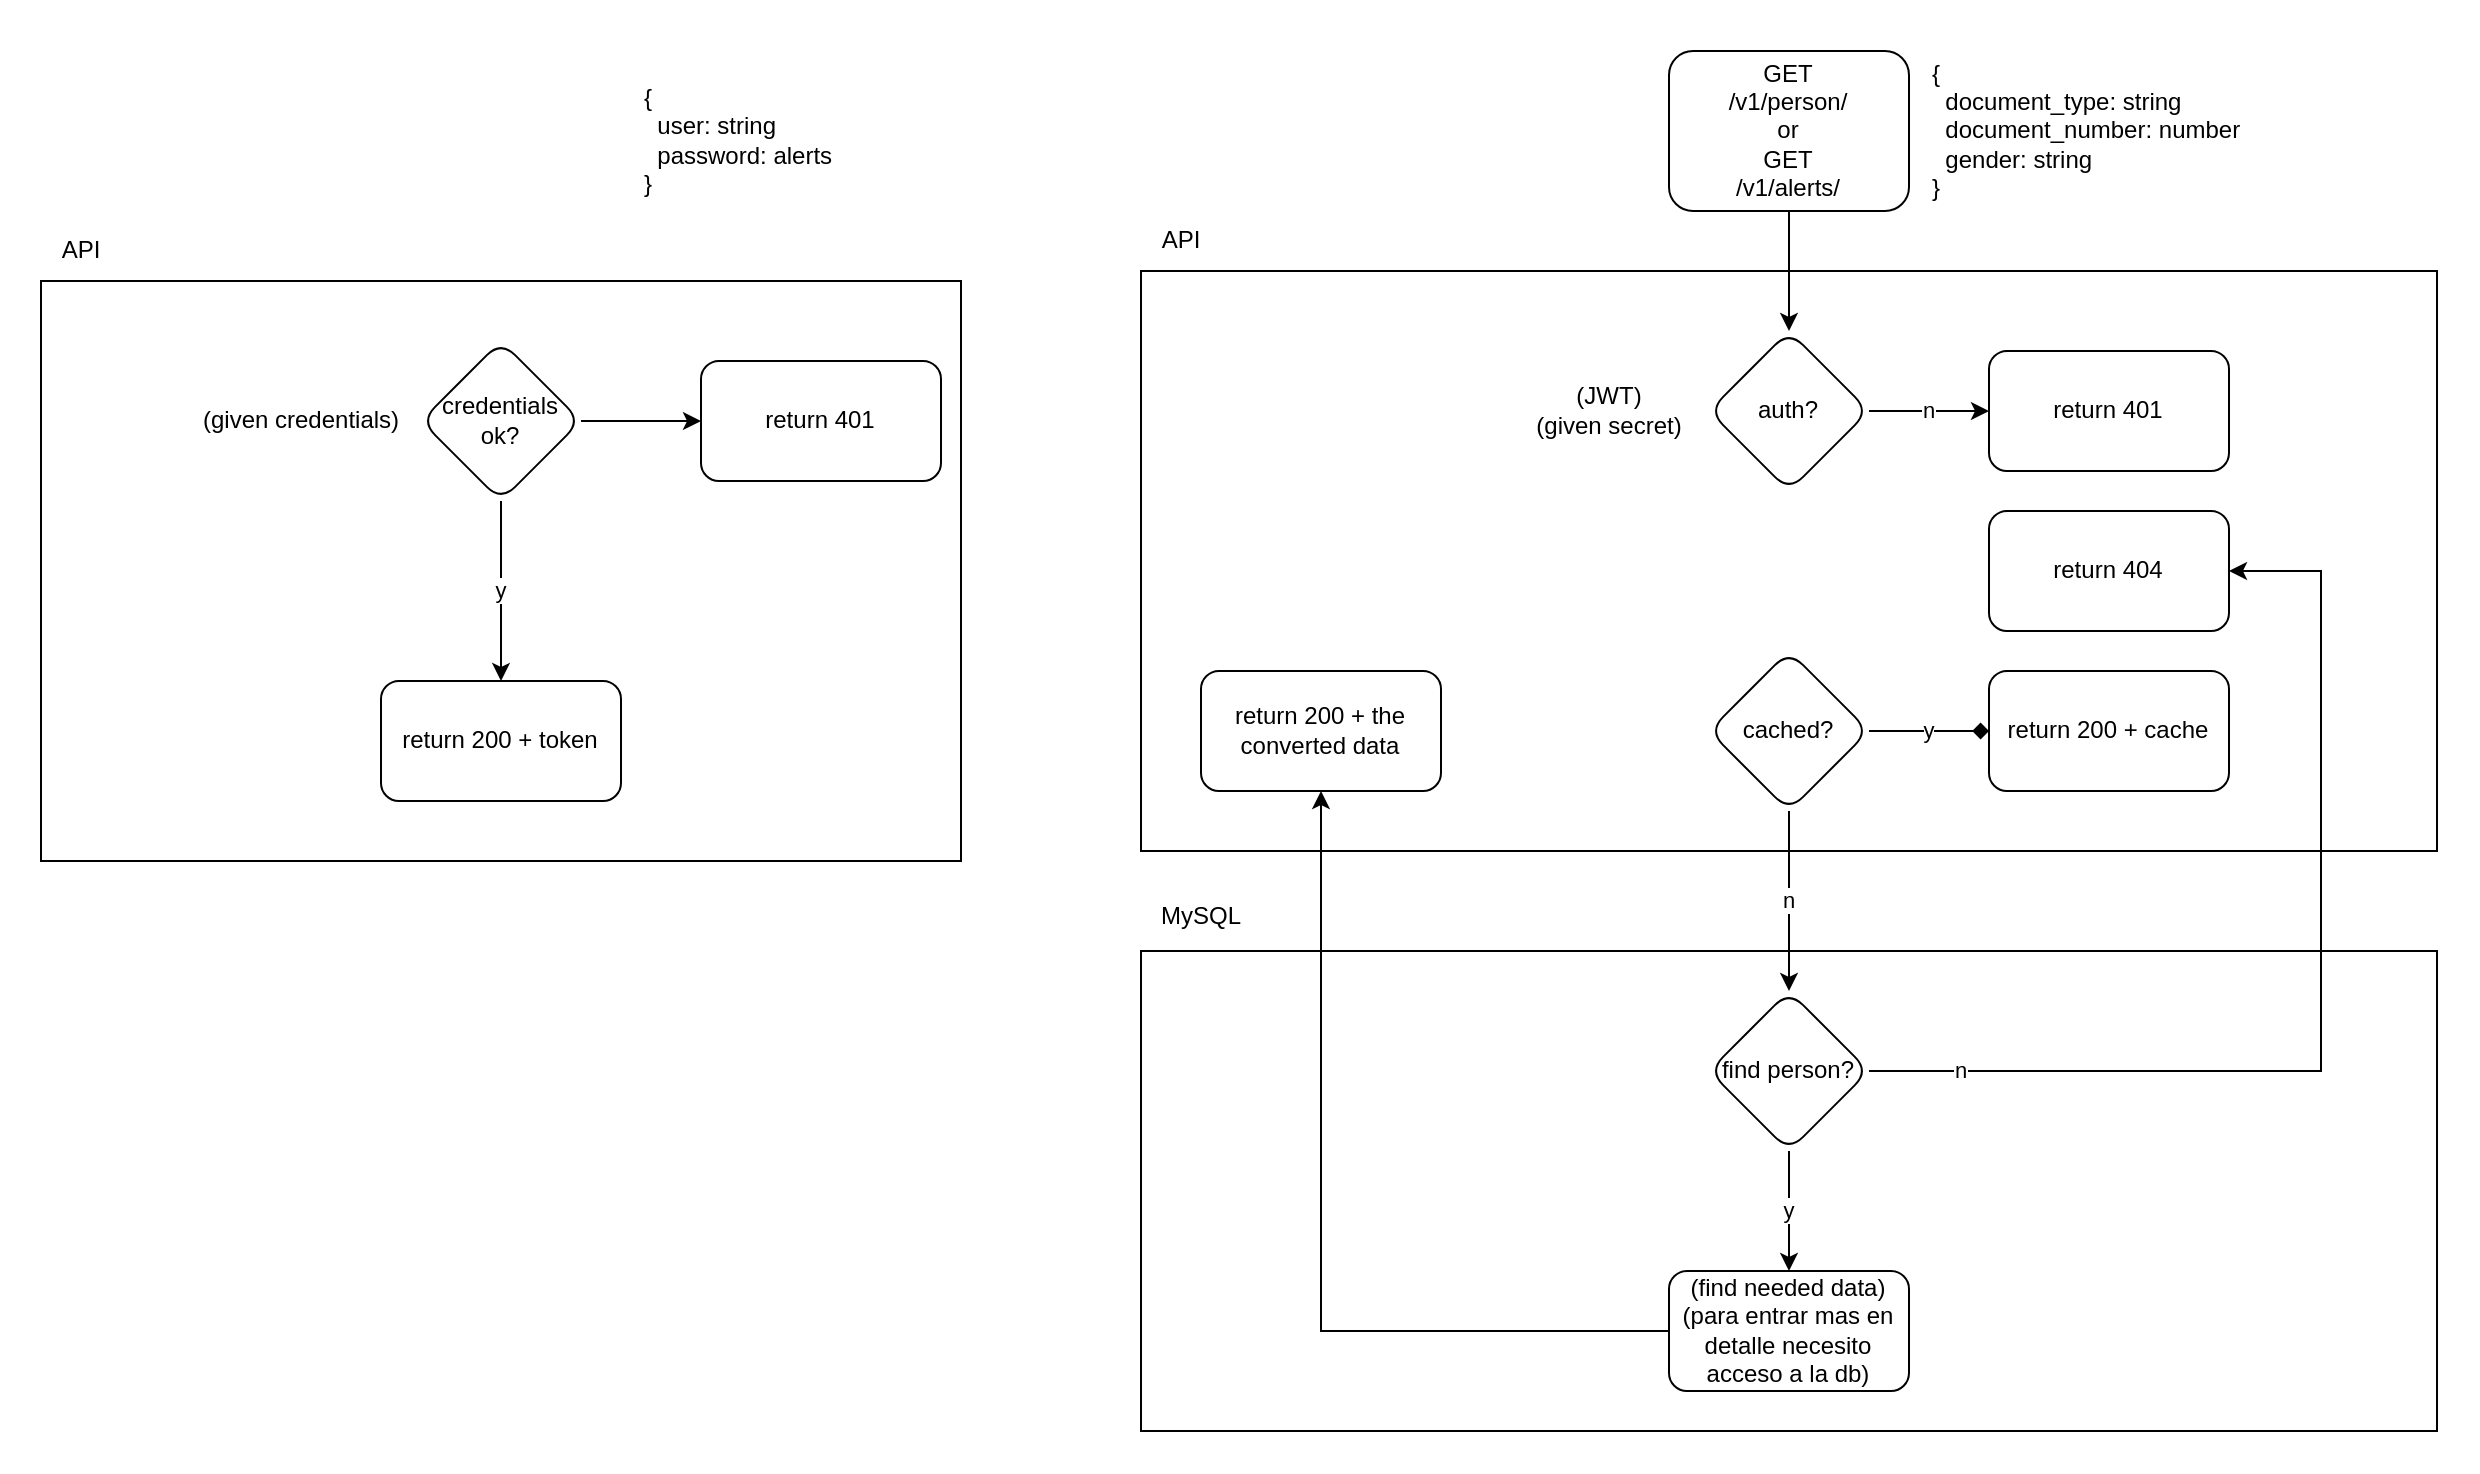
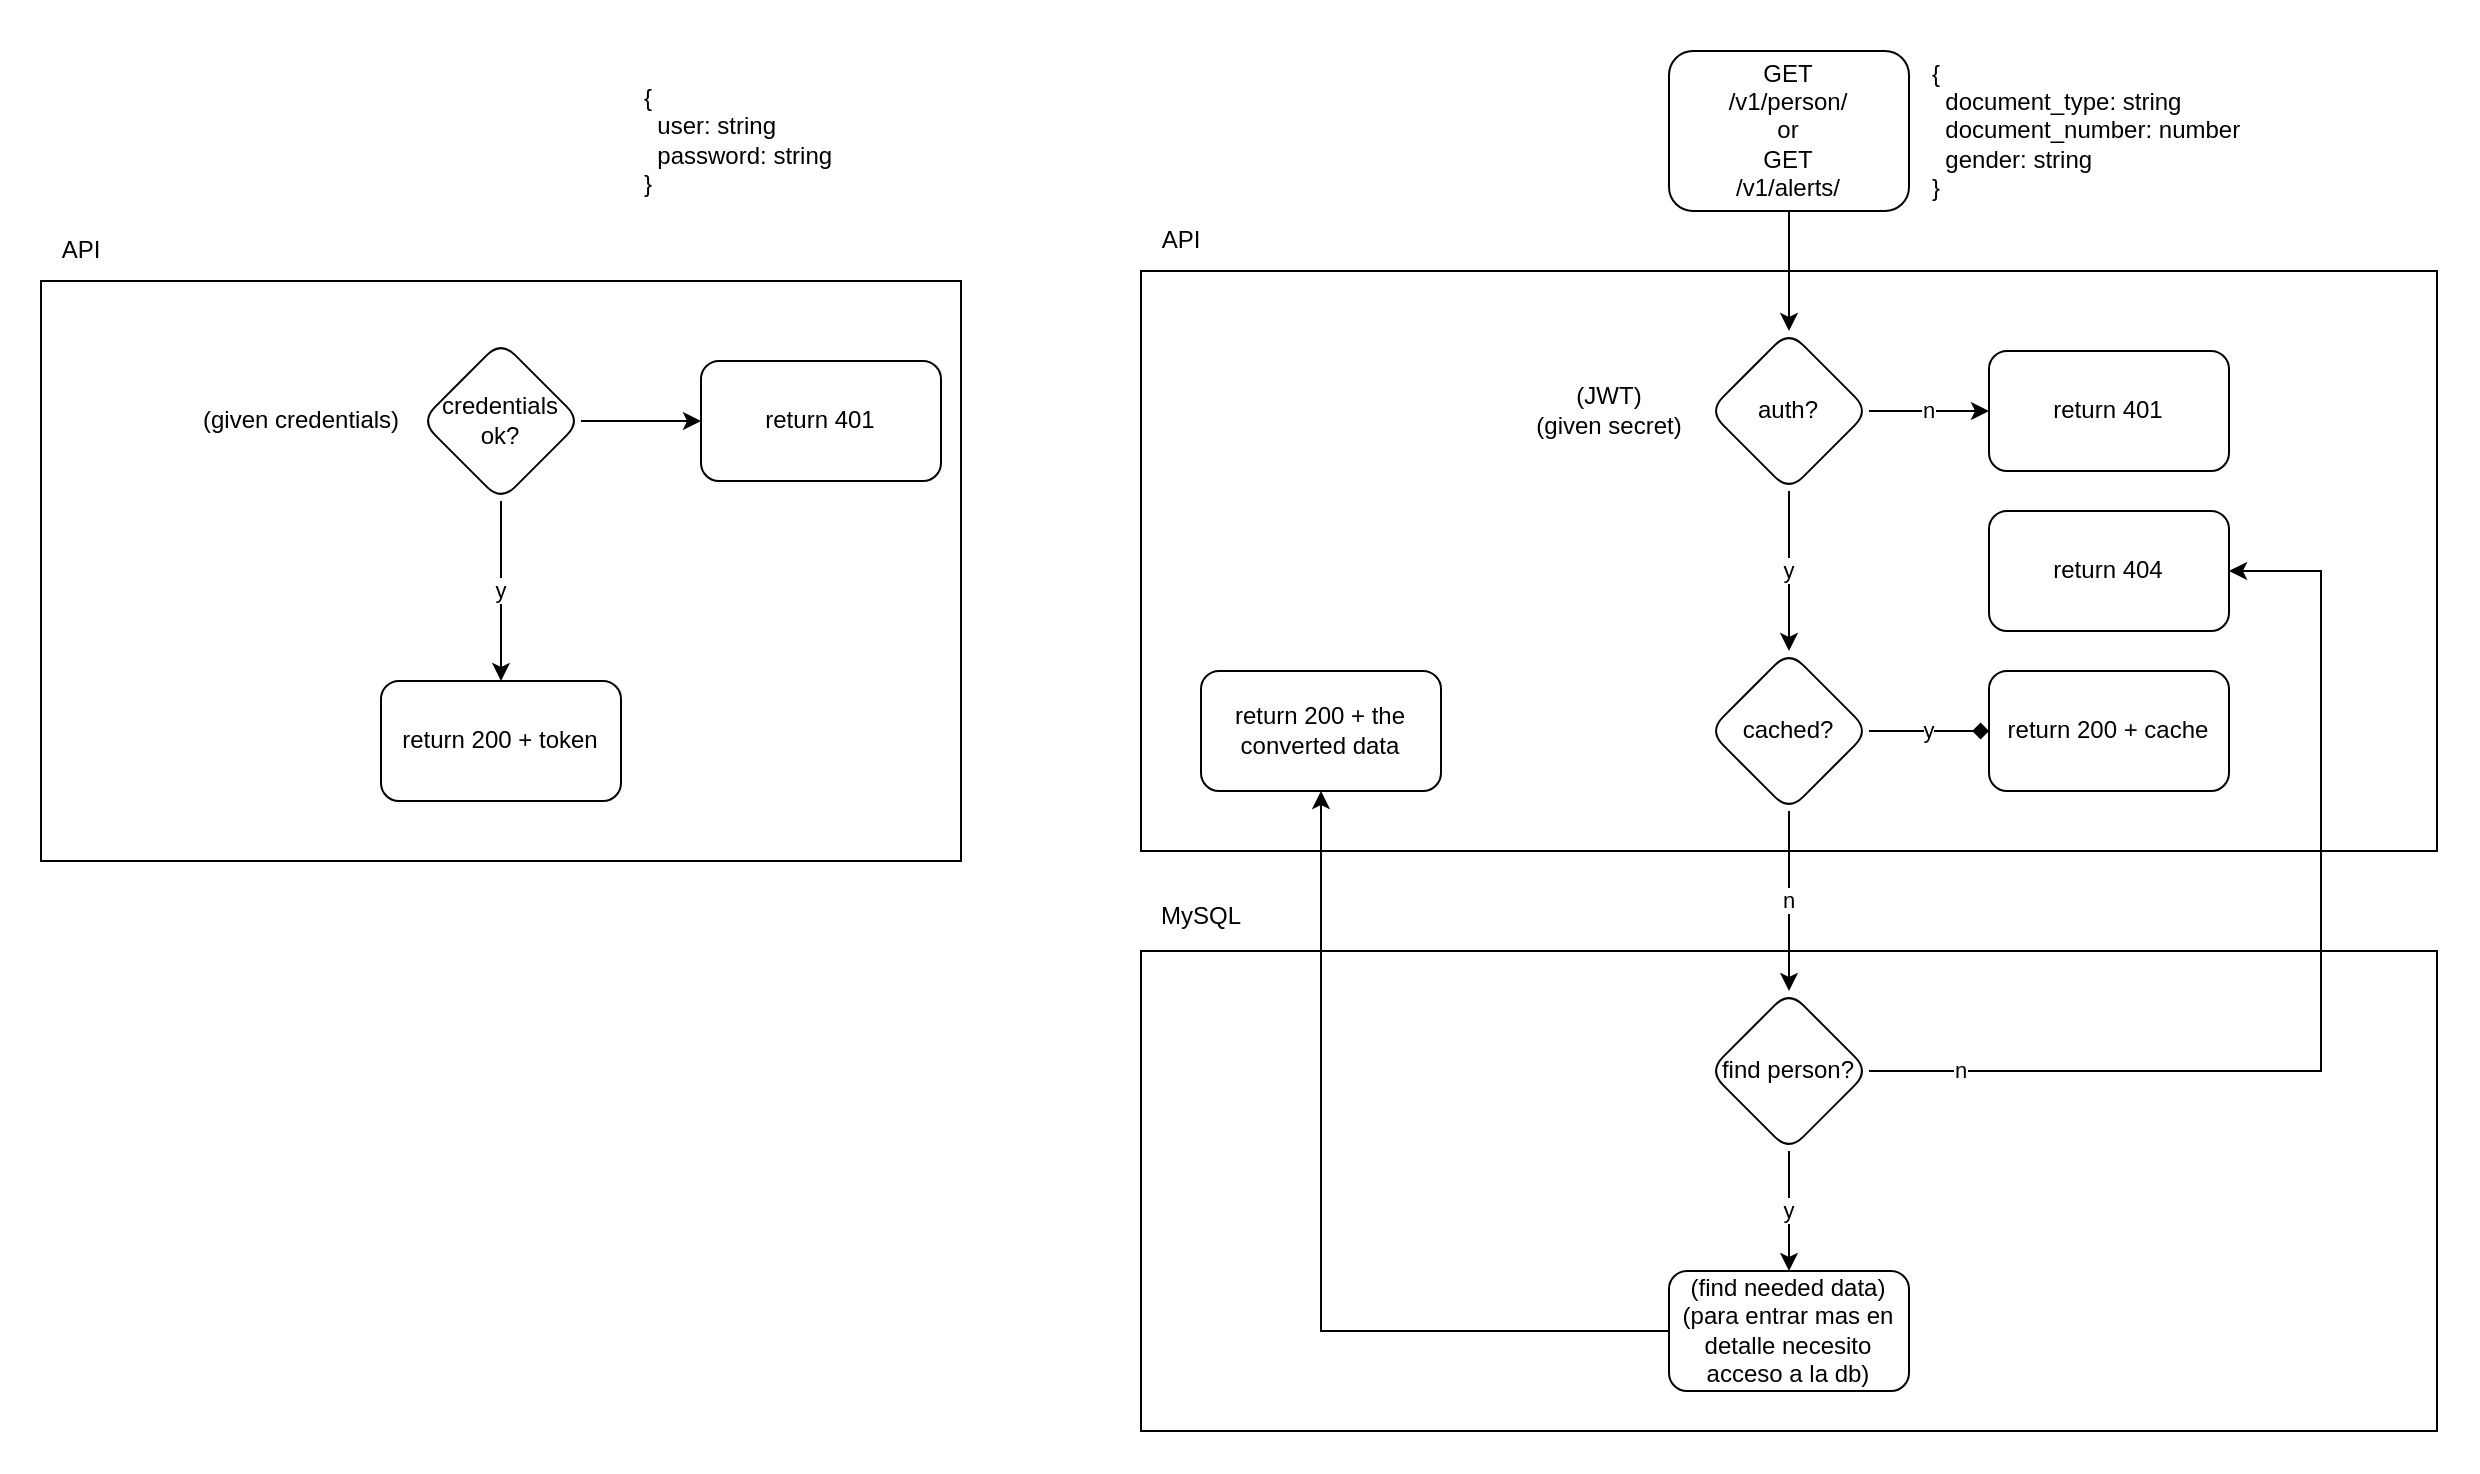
(743, 141) -> (743, 141)
none -> (1789, 602)
